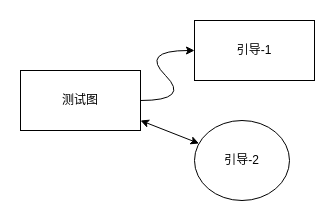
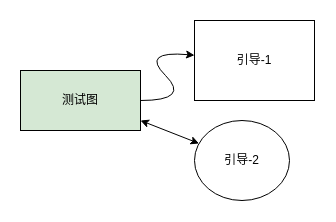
(255, 51) -> (255, 61)
(81, 101) -> (81, 101)
